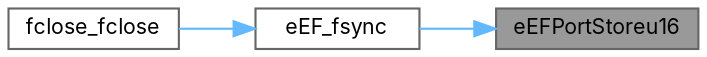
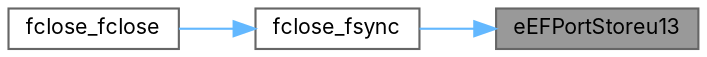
(337, 29) -> (337, 29)
(597, 29) -> (597, 29)
